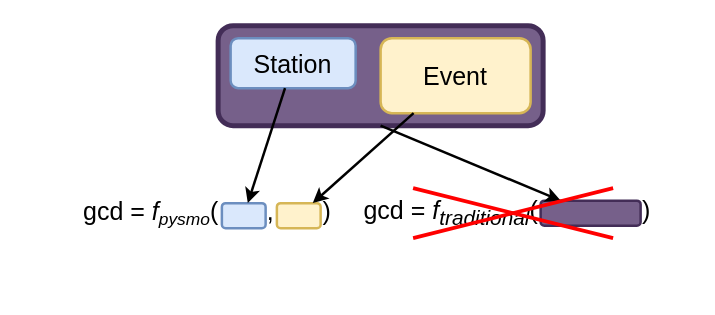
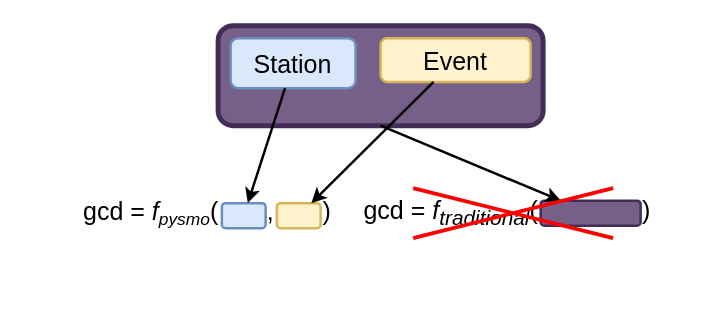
(456, 76) -> (456, 60)
